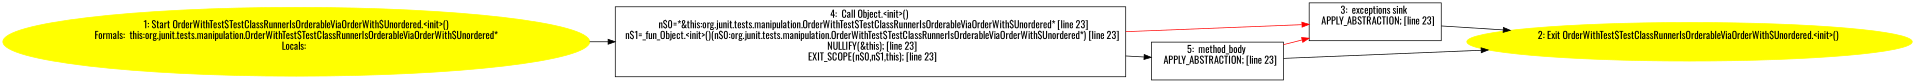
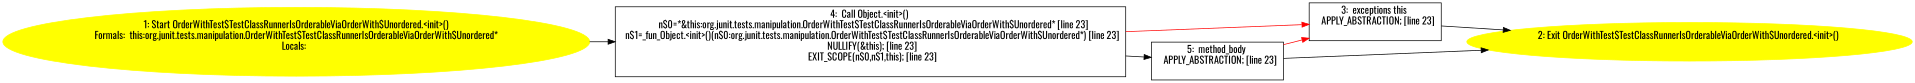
(1375, 22) -> (1375, 22)
